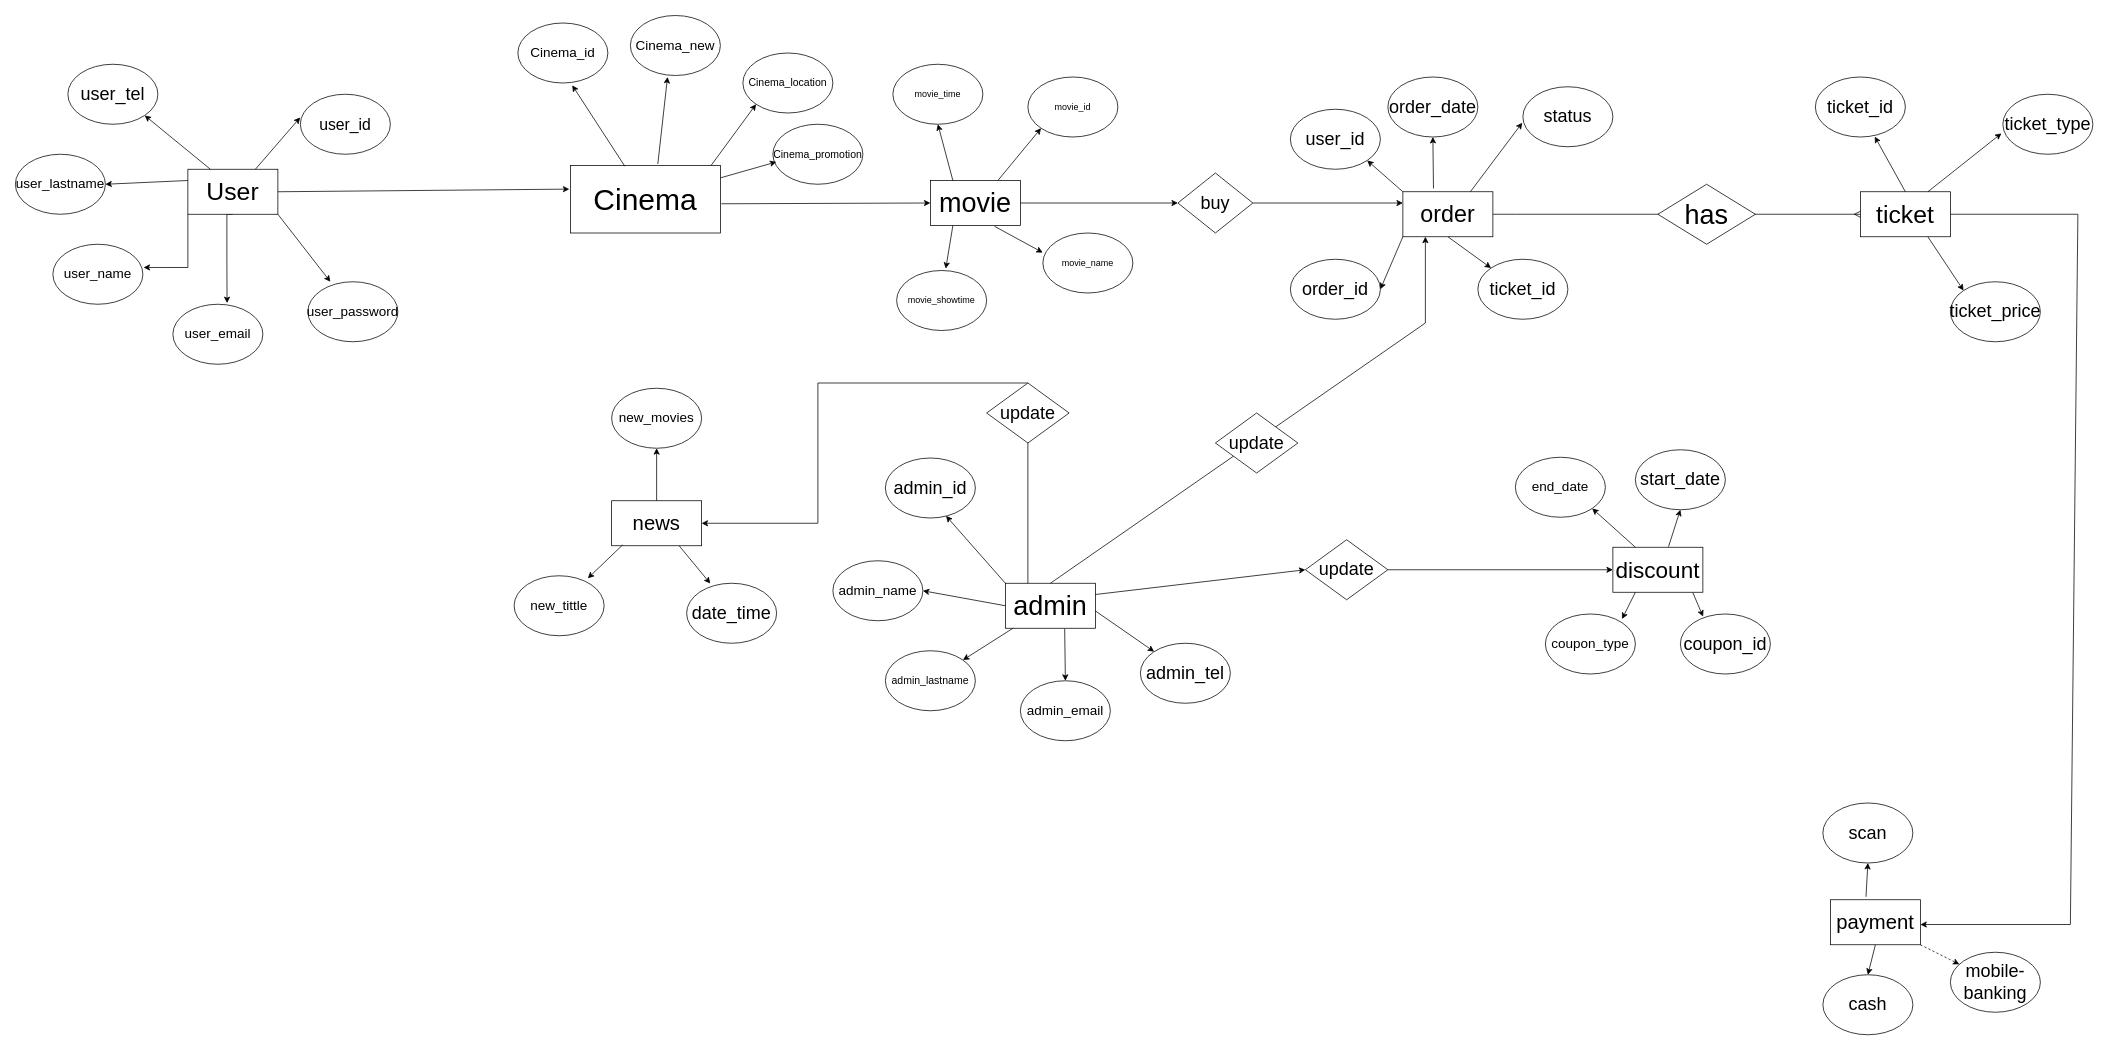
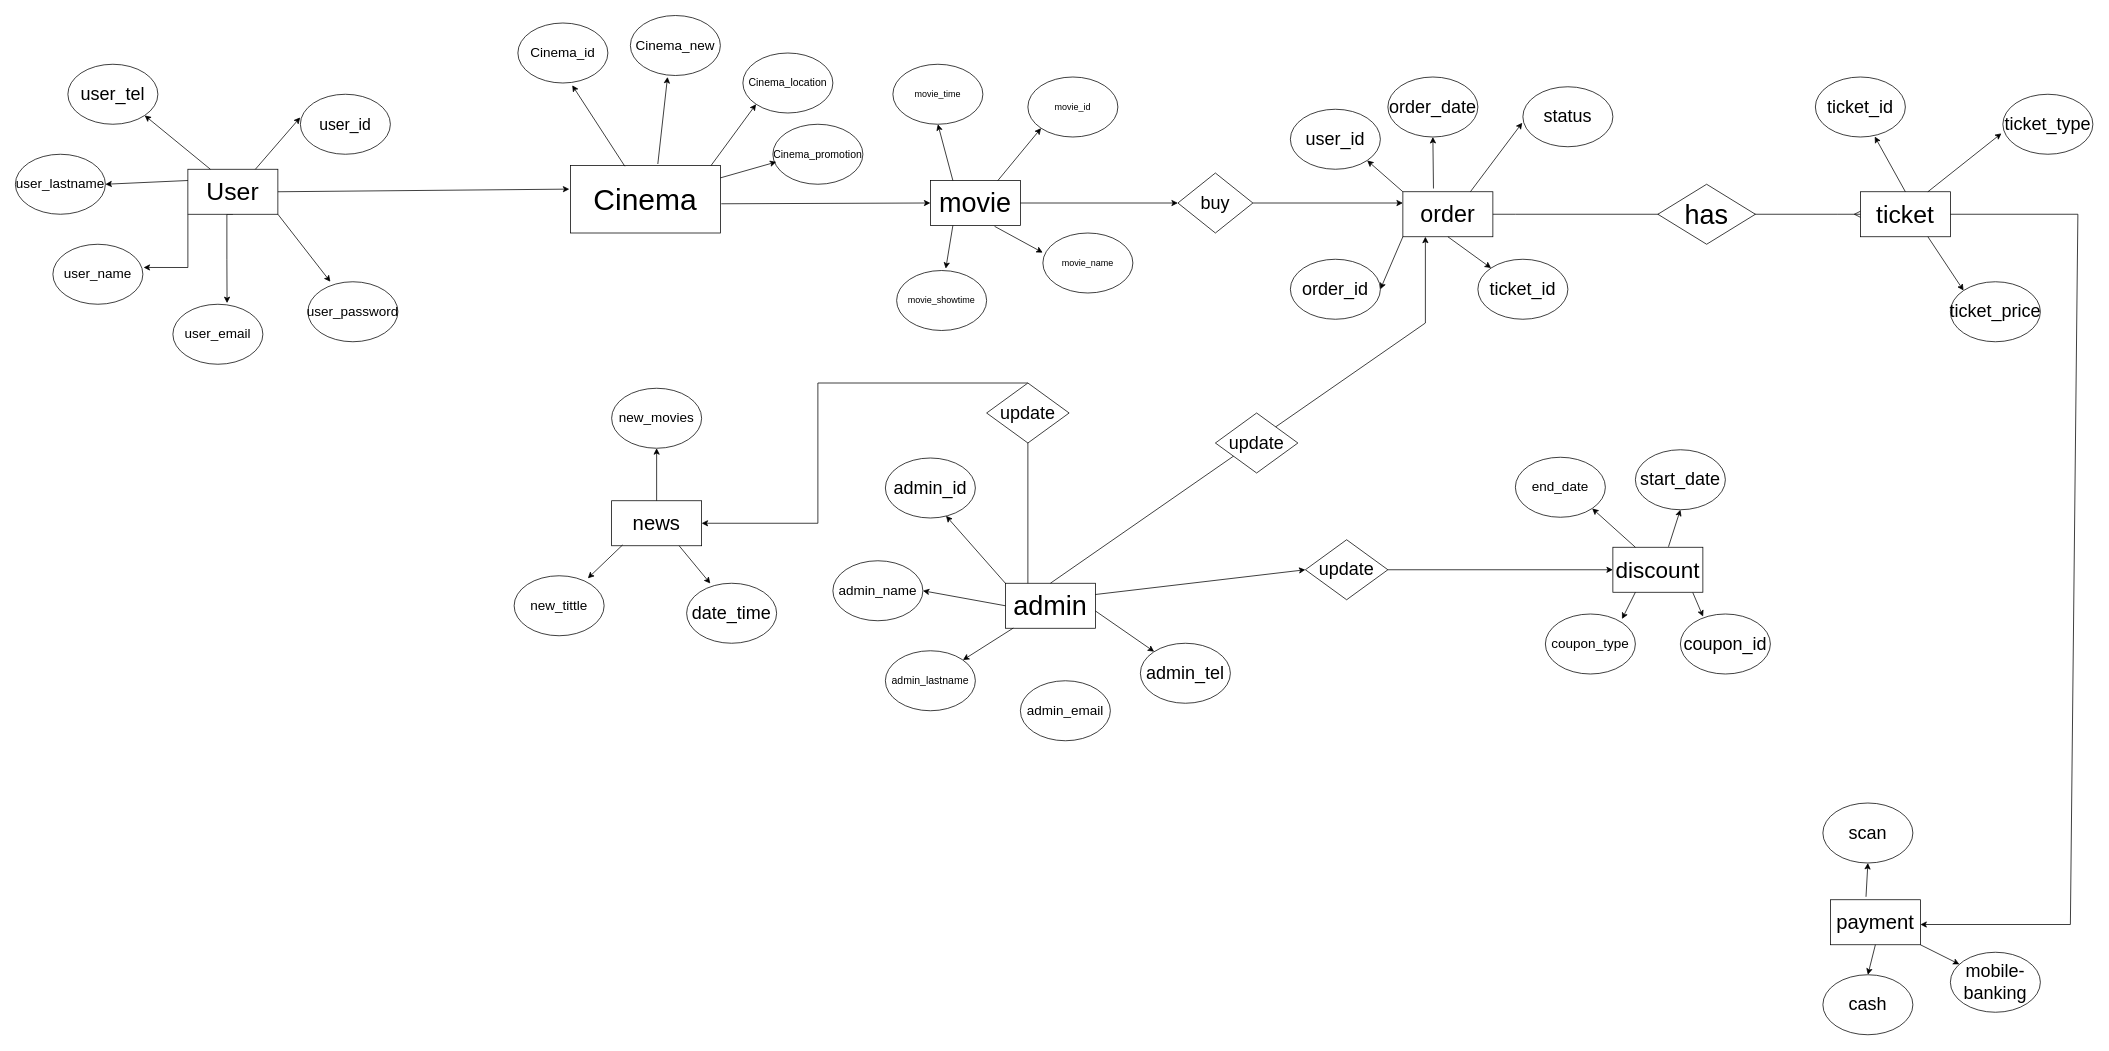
(1065, 635) -> none
(1937, 953) -> (1937, 953)
